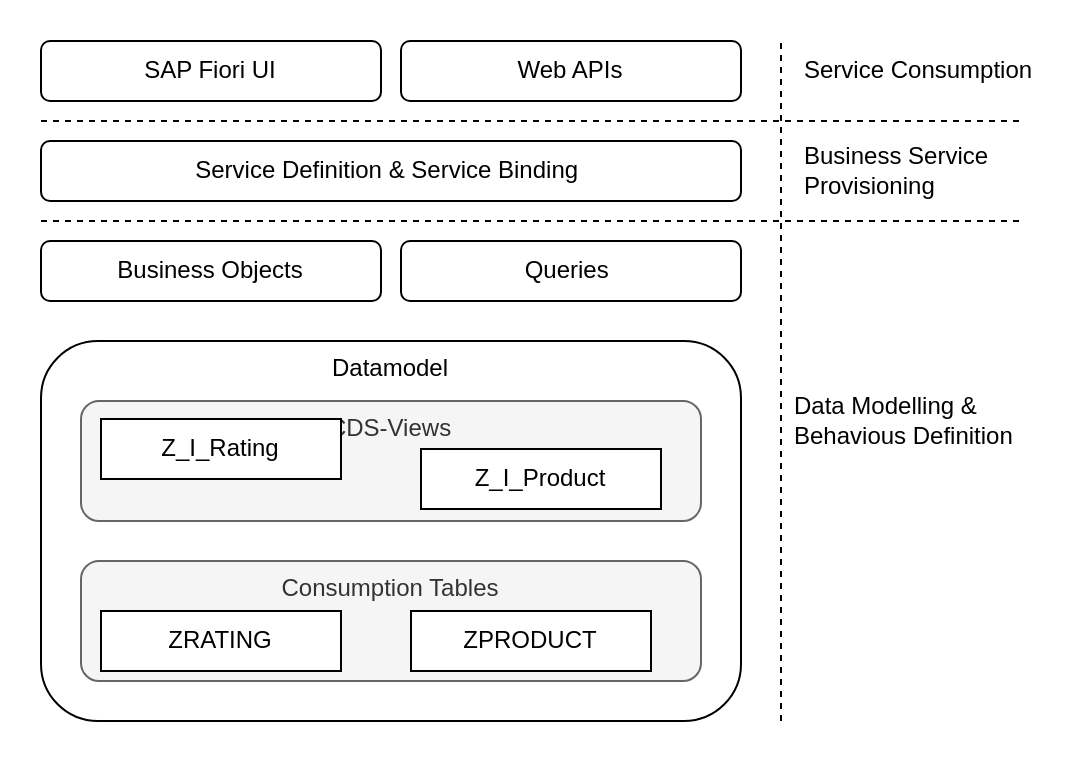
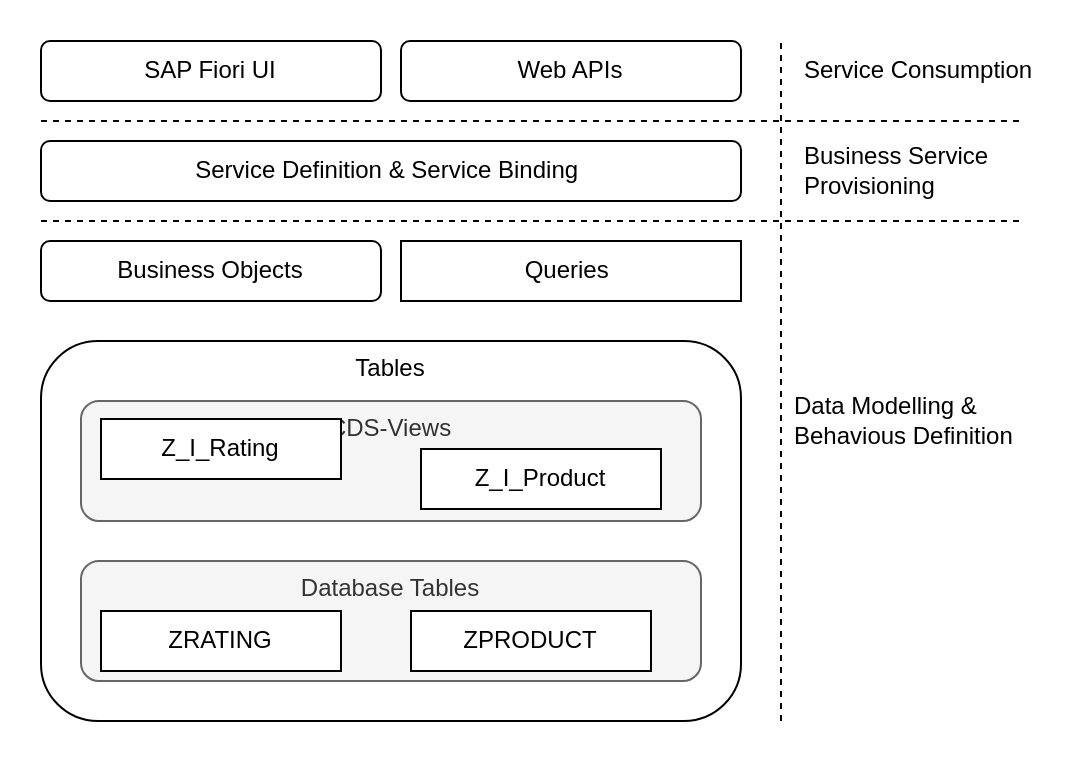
(571, 271) -> (571, 271)
(391, 369) -> (391, 369)
(391, 589) -> (391, 589)
